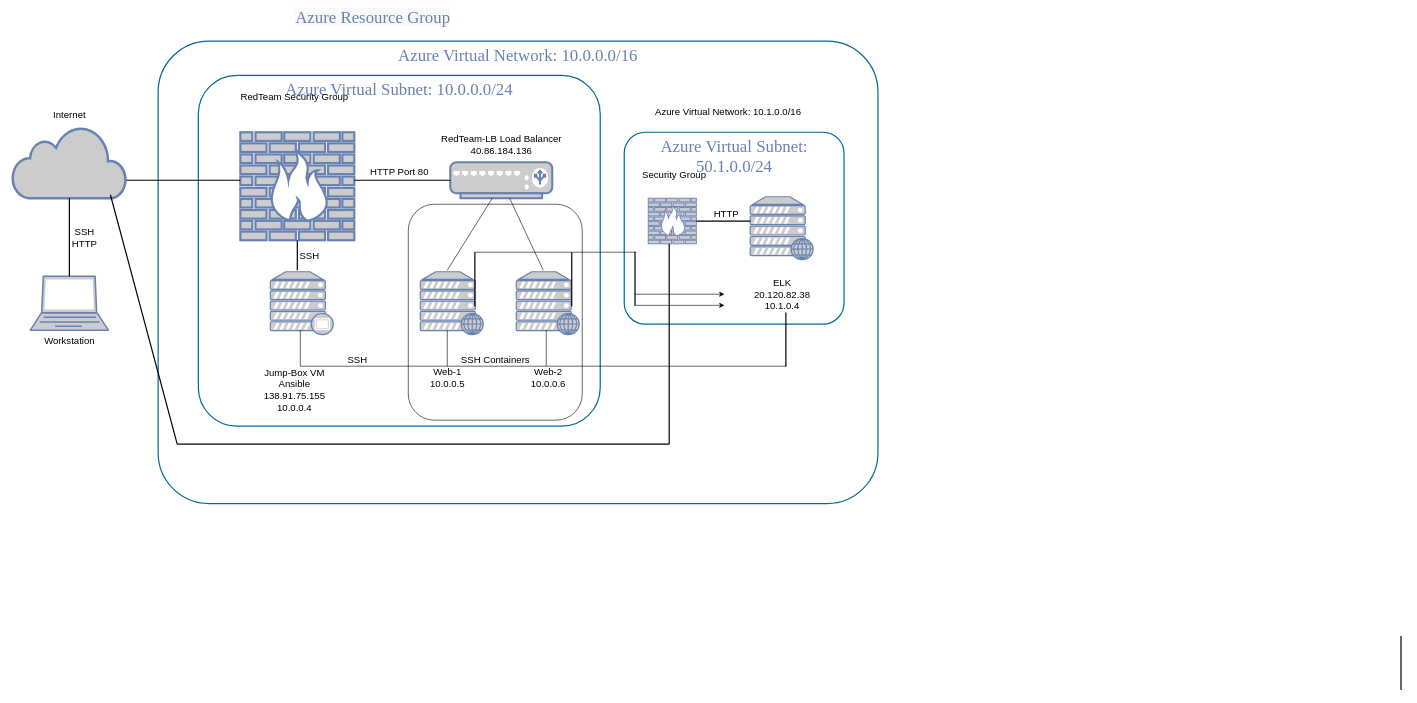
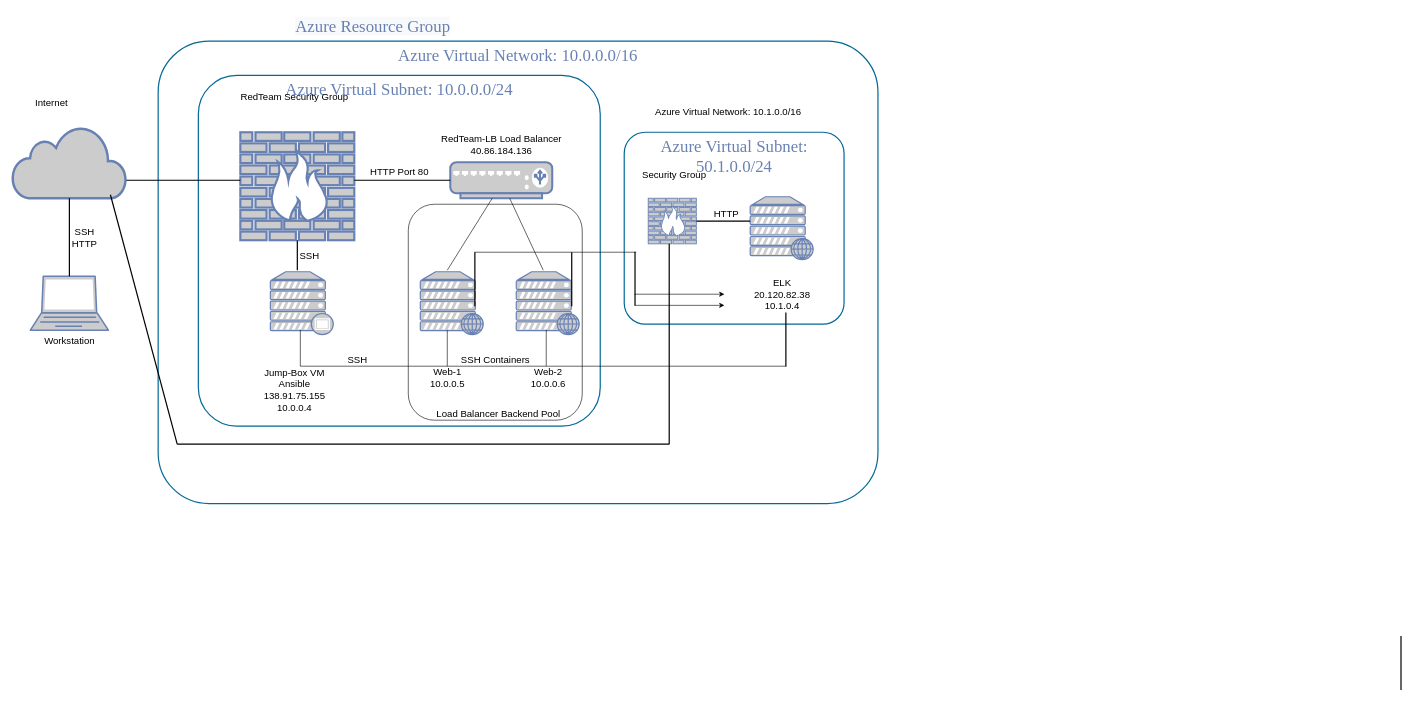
(390, 15) -> (390, 24)
(69, 114) -> (51, 102)
none -> (498, 414)
